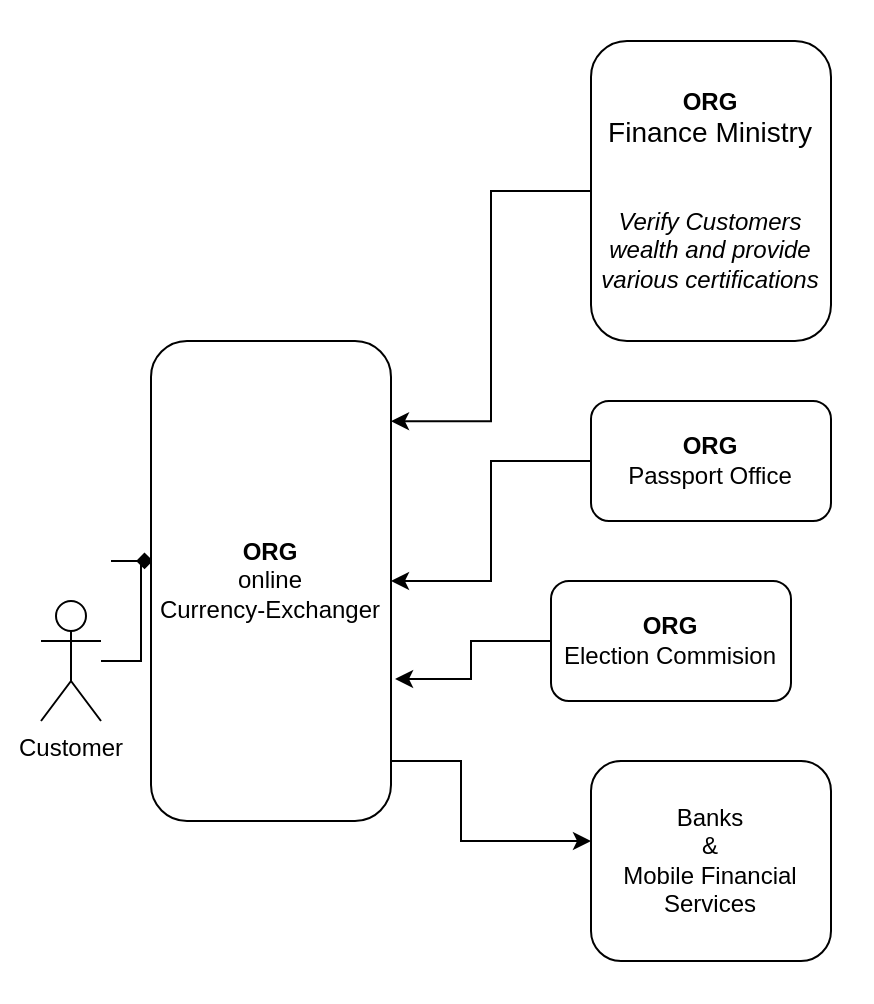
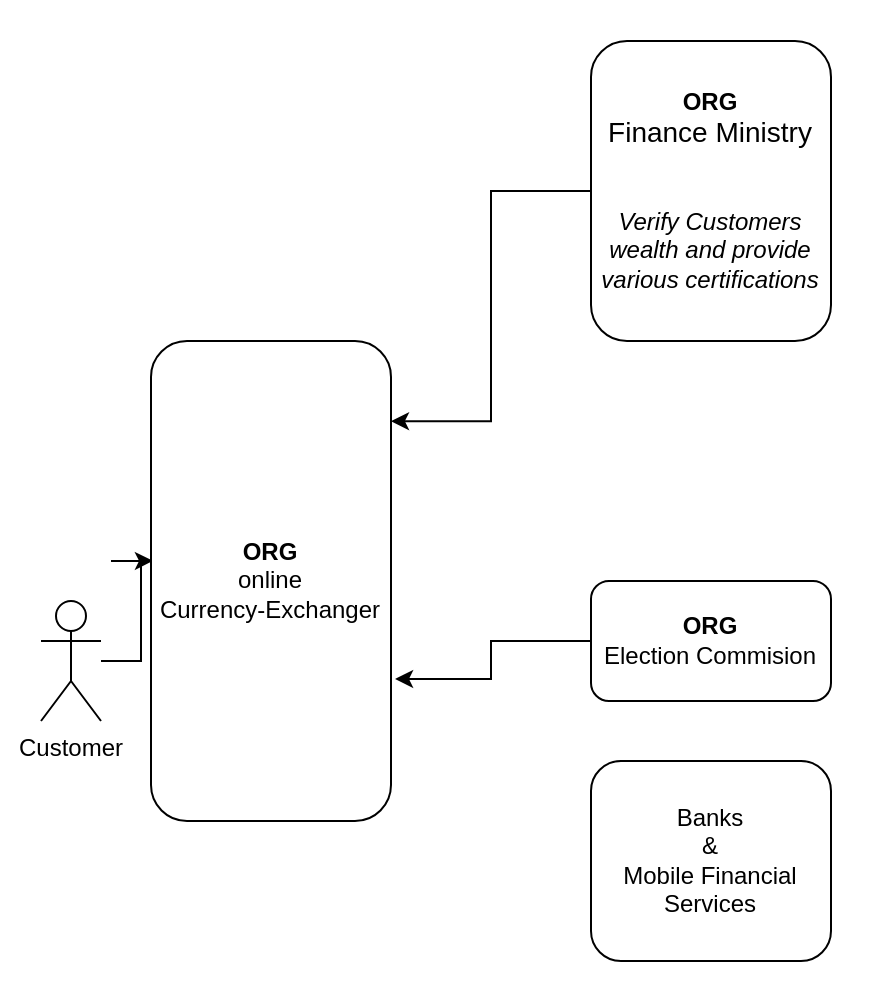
(711, 461) -> none
(491, 514) -> none
(136, 561) -> (138, 561)
(671, 641) -> (711, 641)
(461, 824) -> none
